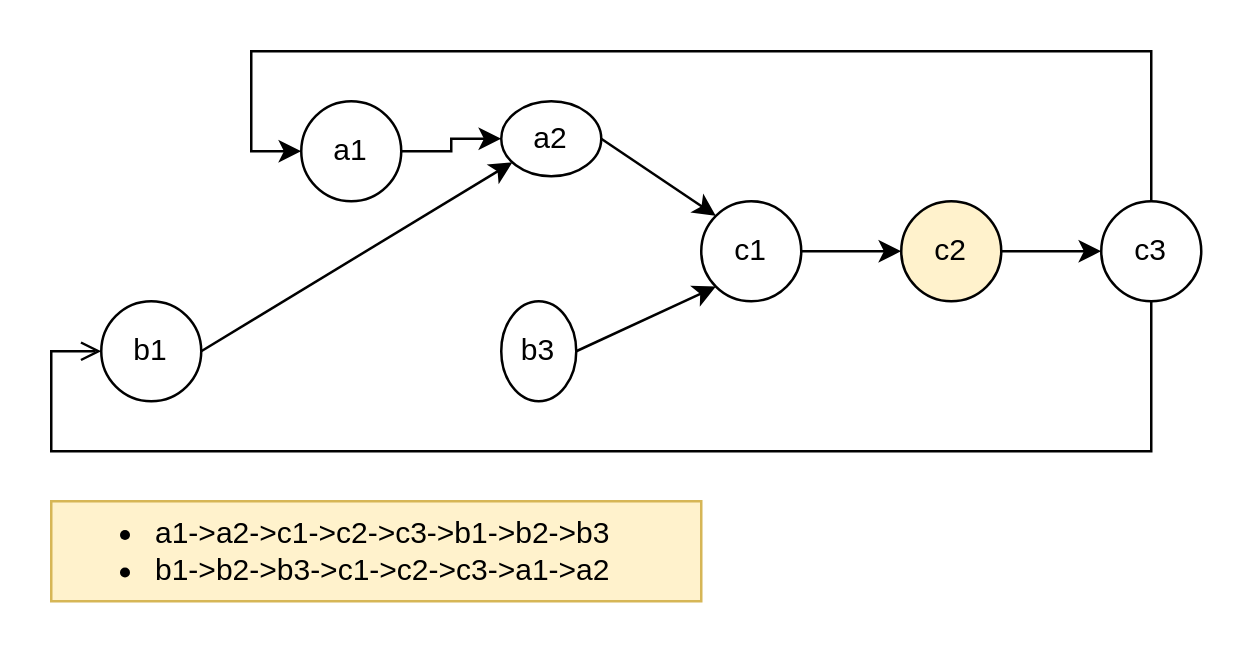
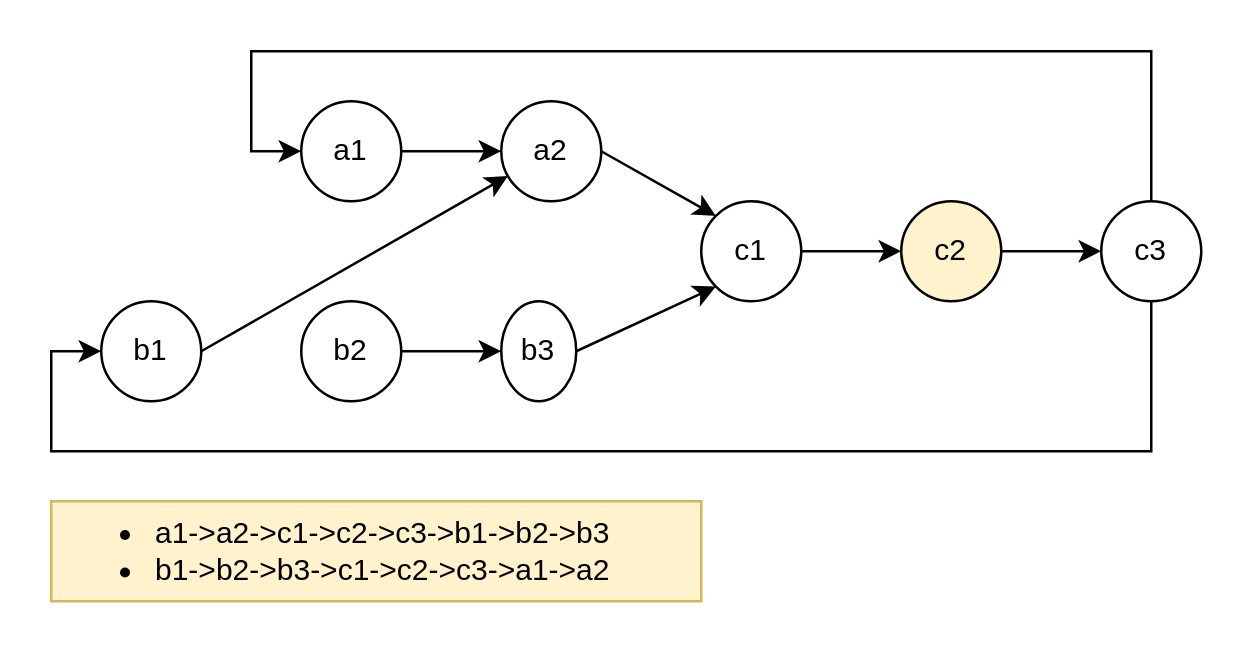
(551, 139) -> (551, 151)
(87, 351) -> (83, 351)
none -> (351, 351)
none -> (443, 351)
